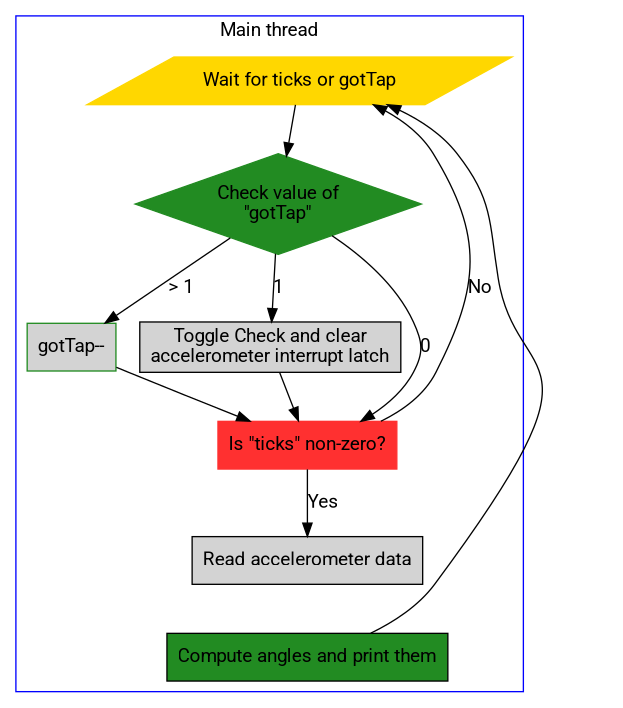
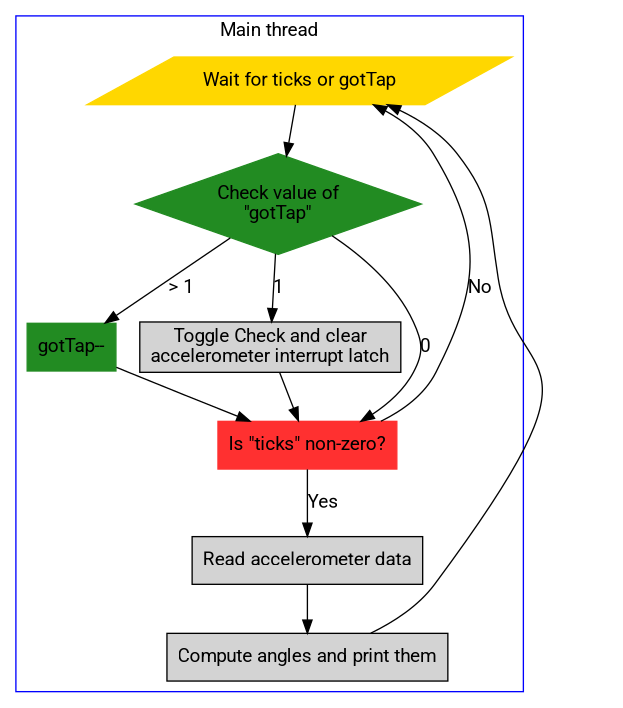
(72, 347) -> (72, 347)
none -> (307, 602)
(307, 657) -> (307, 657)
